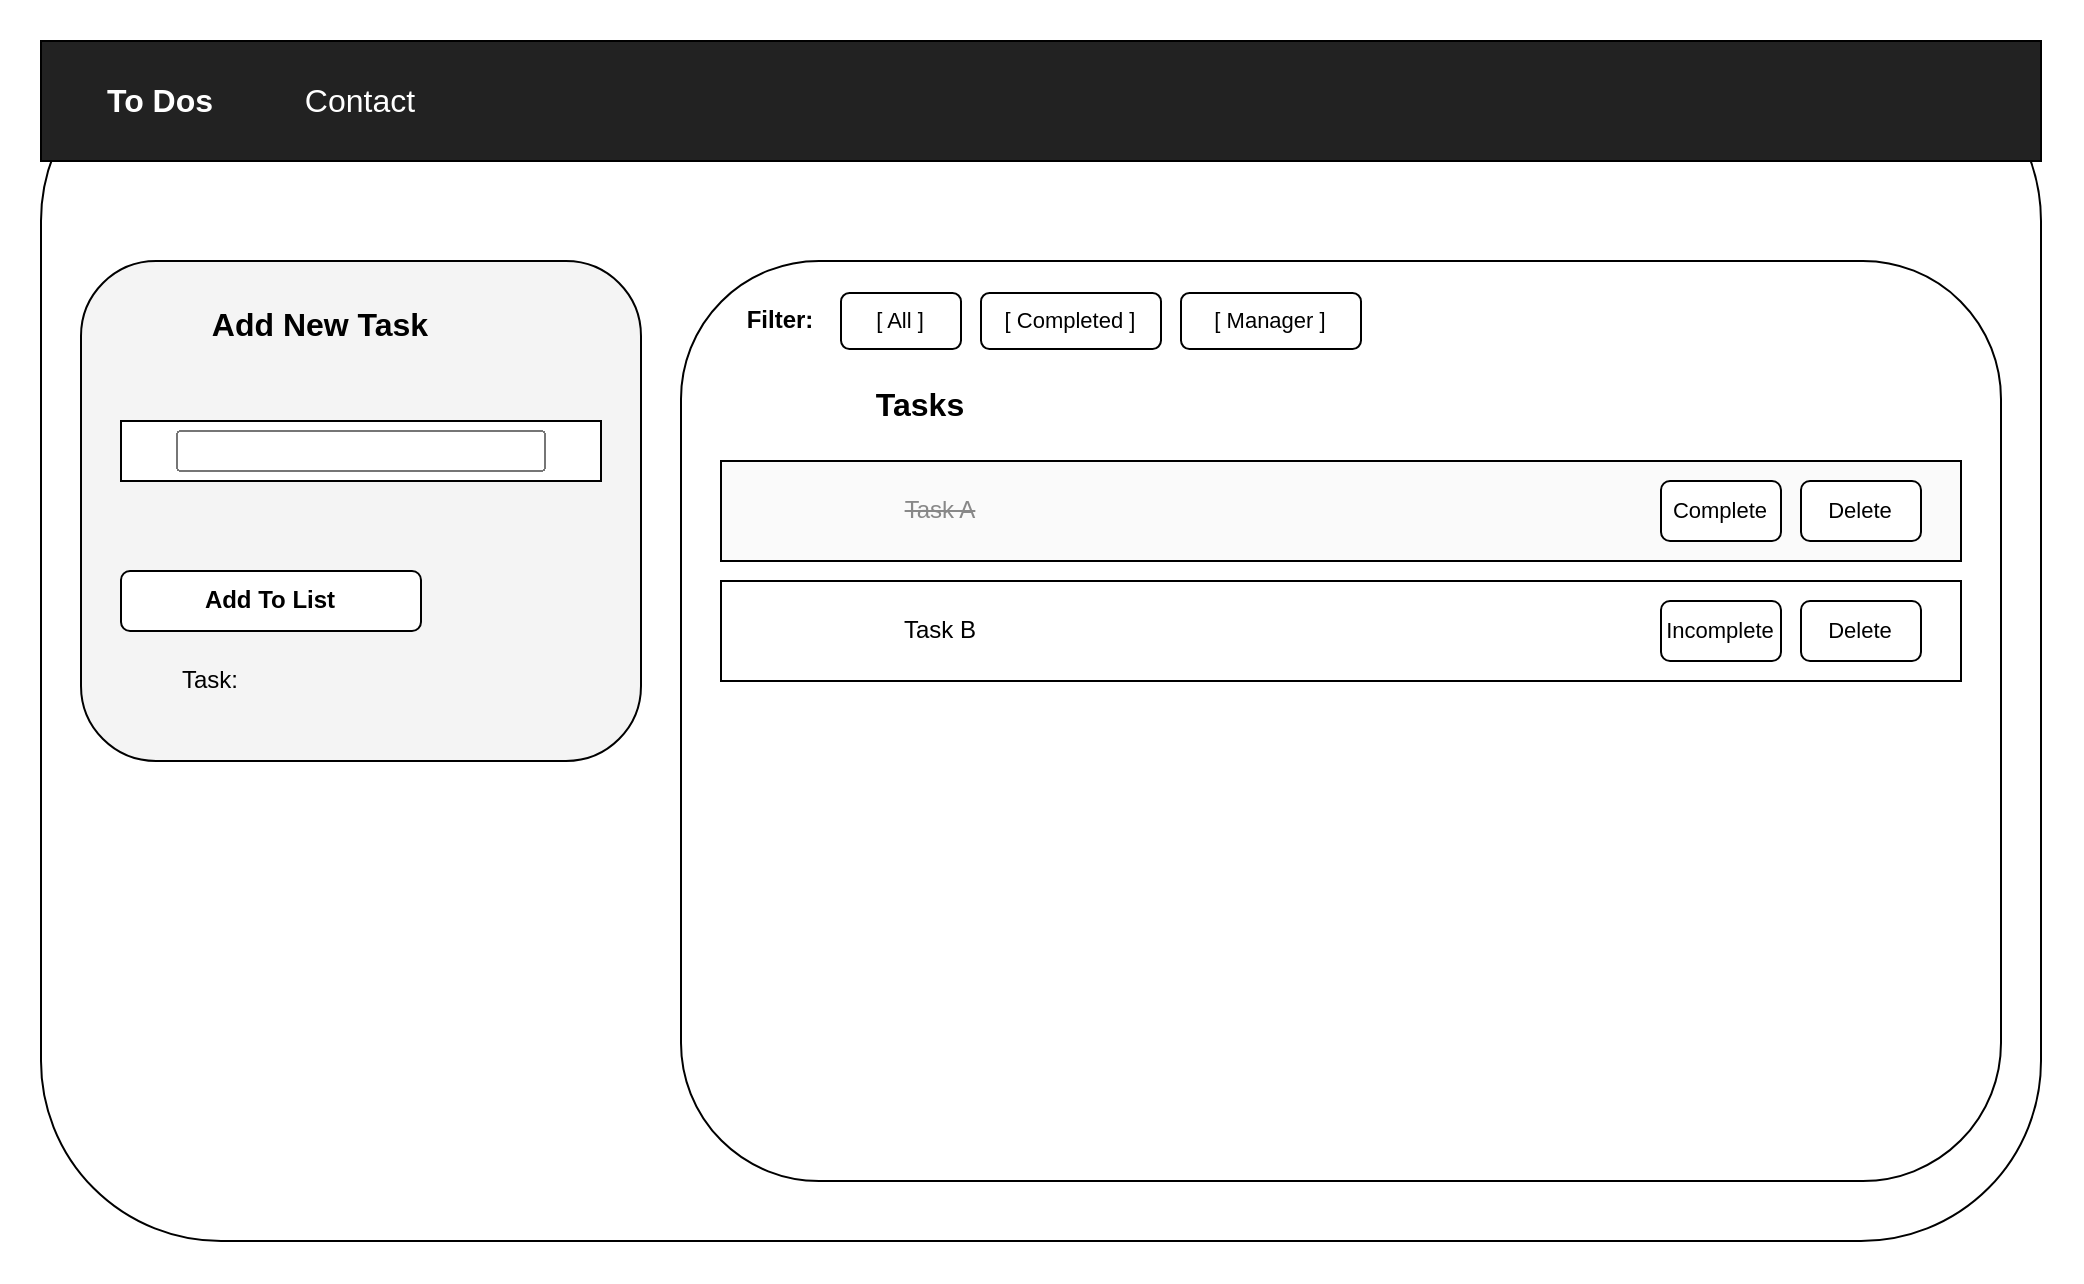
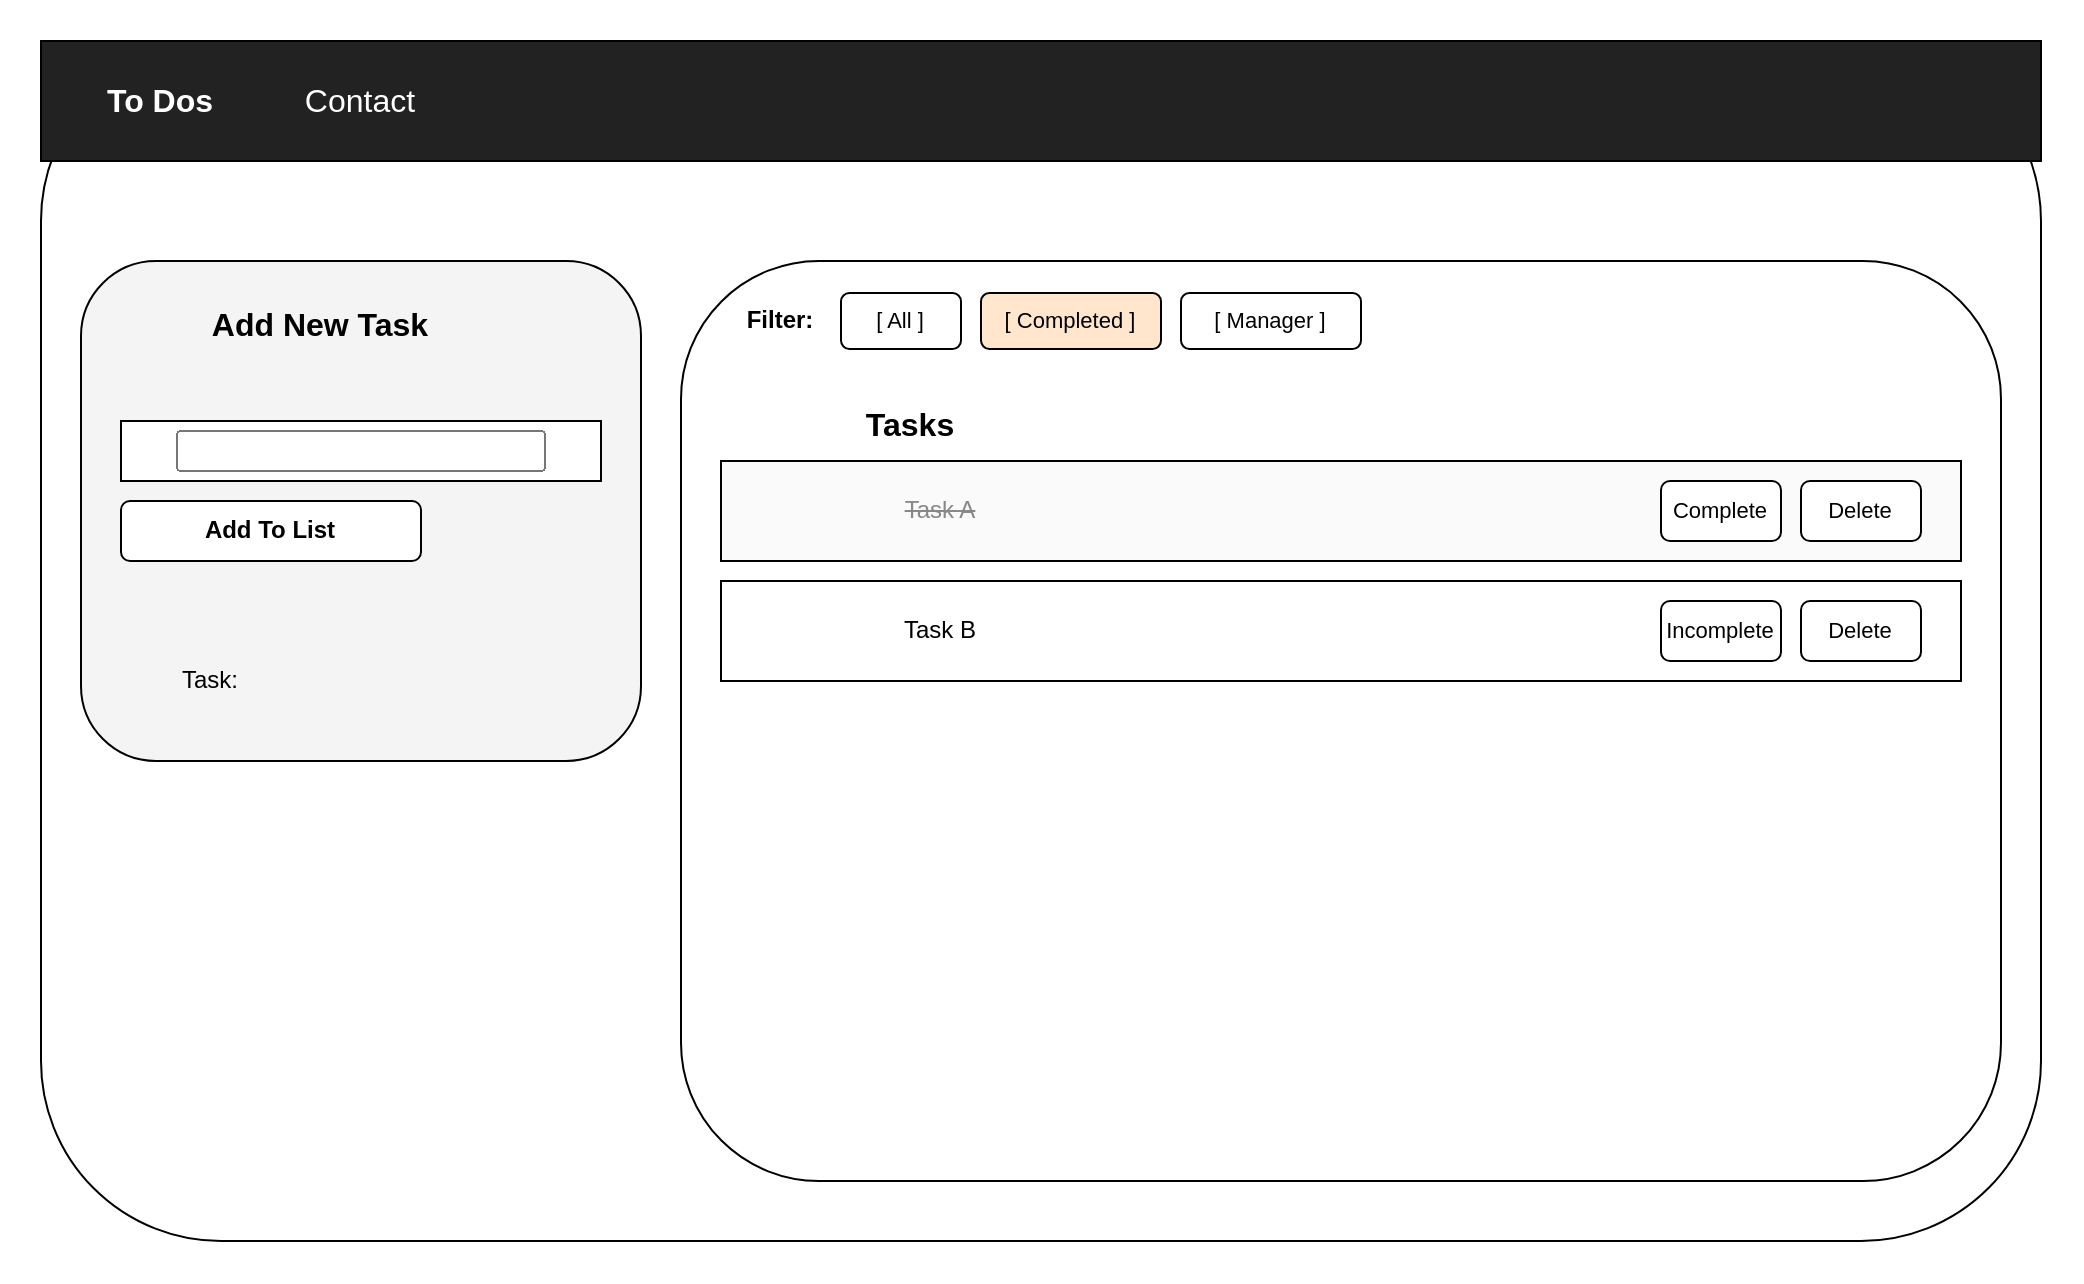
(1071, 321) -> (1071, 321)
(921, 405) -> (911, 425)
(271, 601) -> (271, 531)
